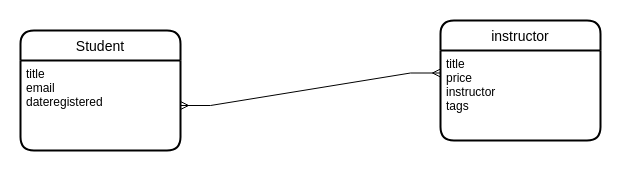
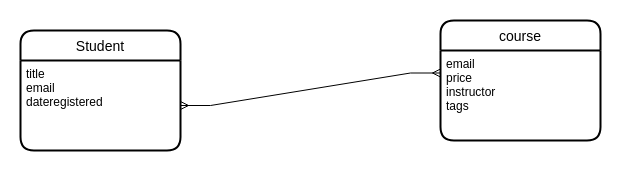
(520, 36) -> (520, 36)
(460, 64) -> (460, 64)
